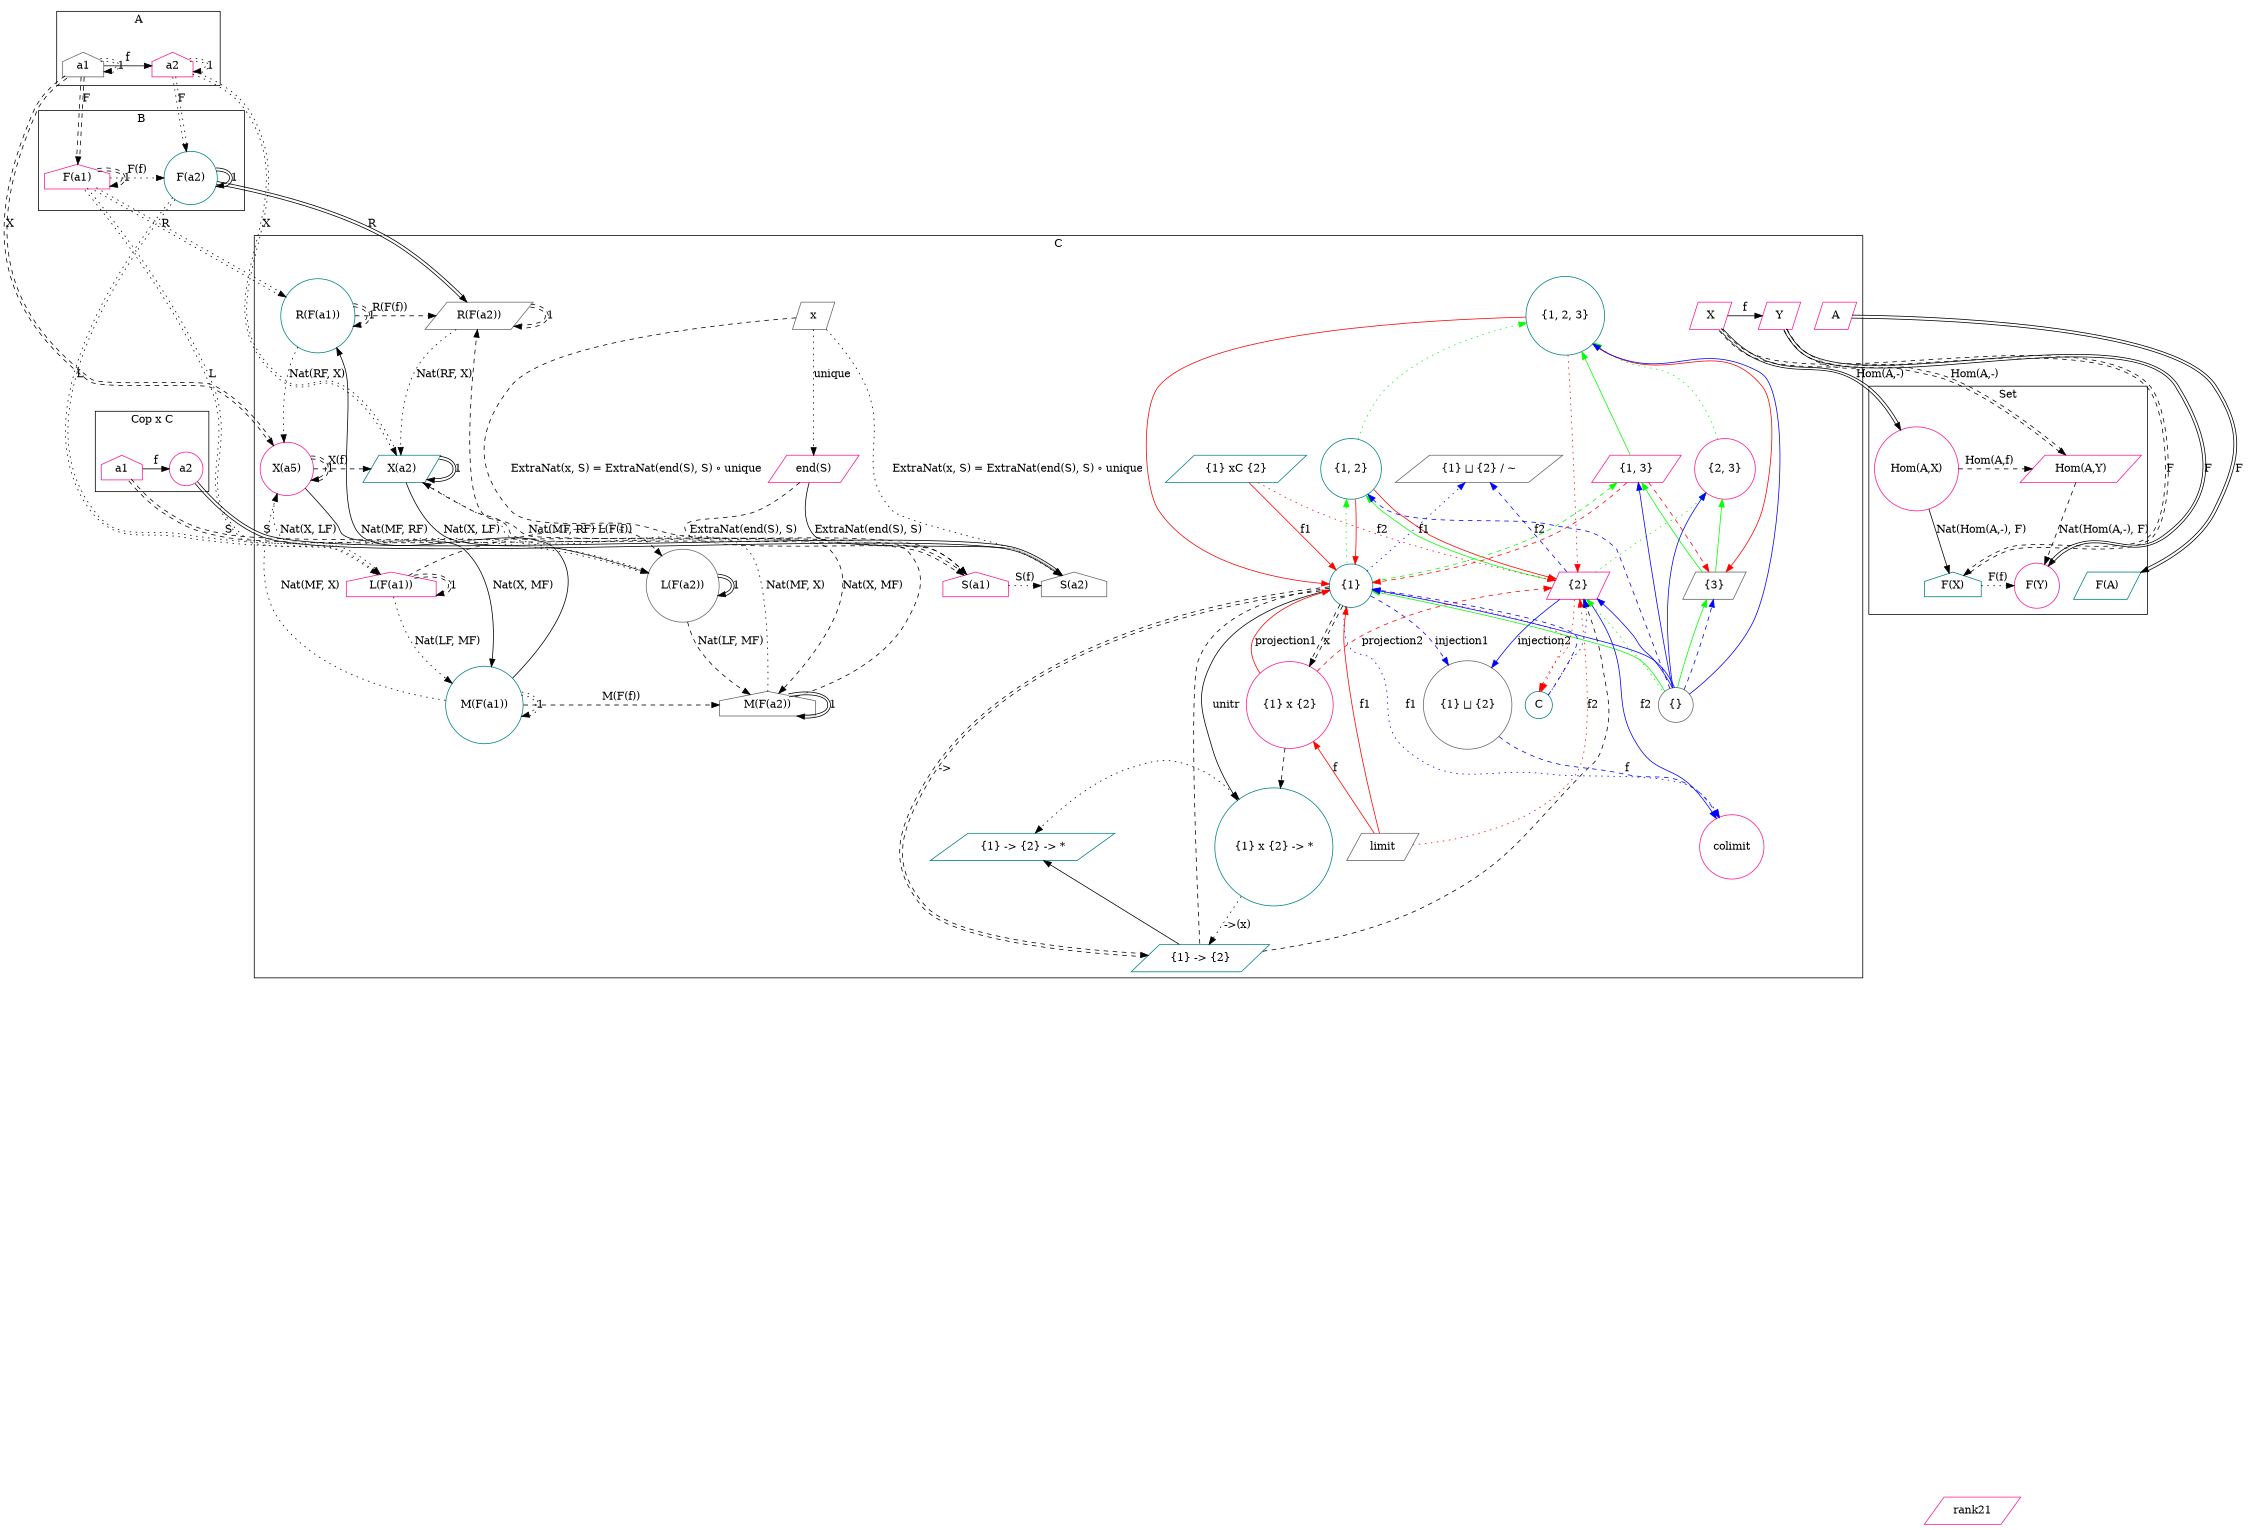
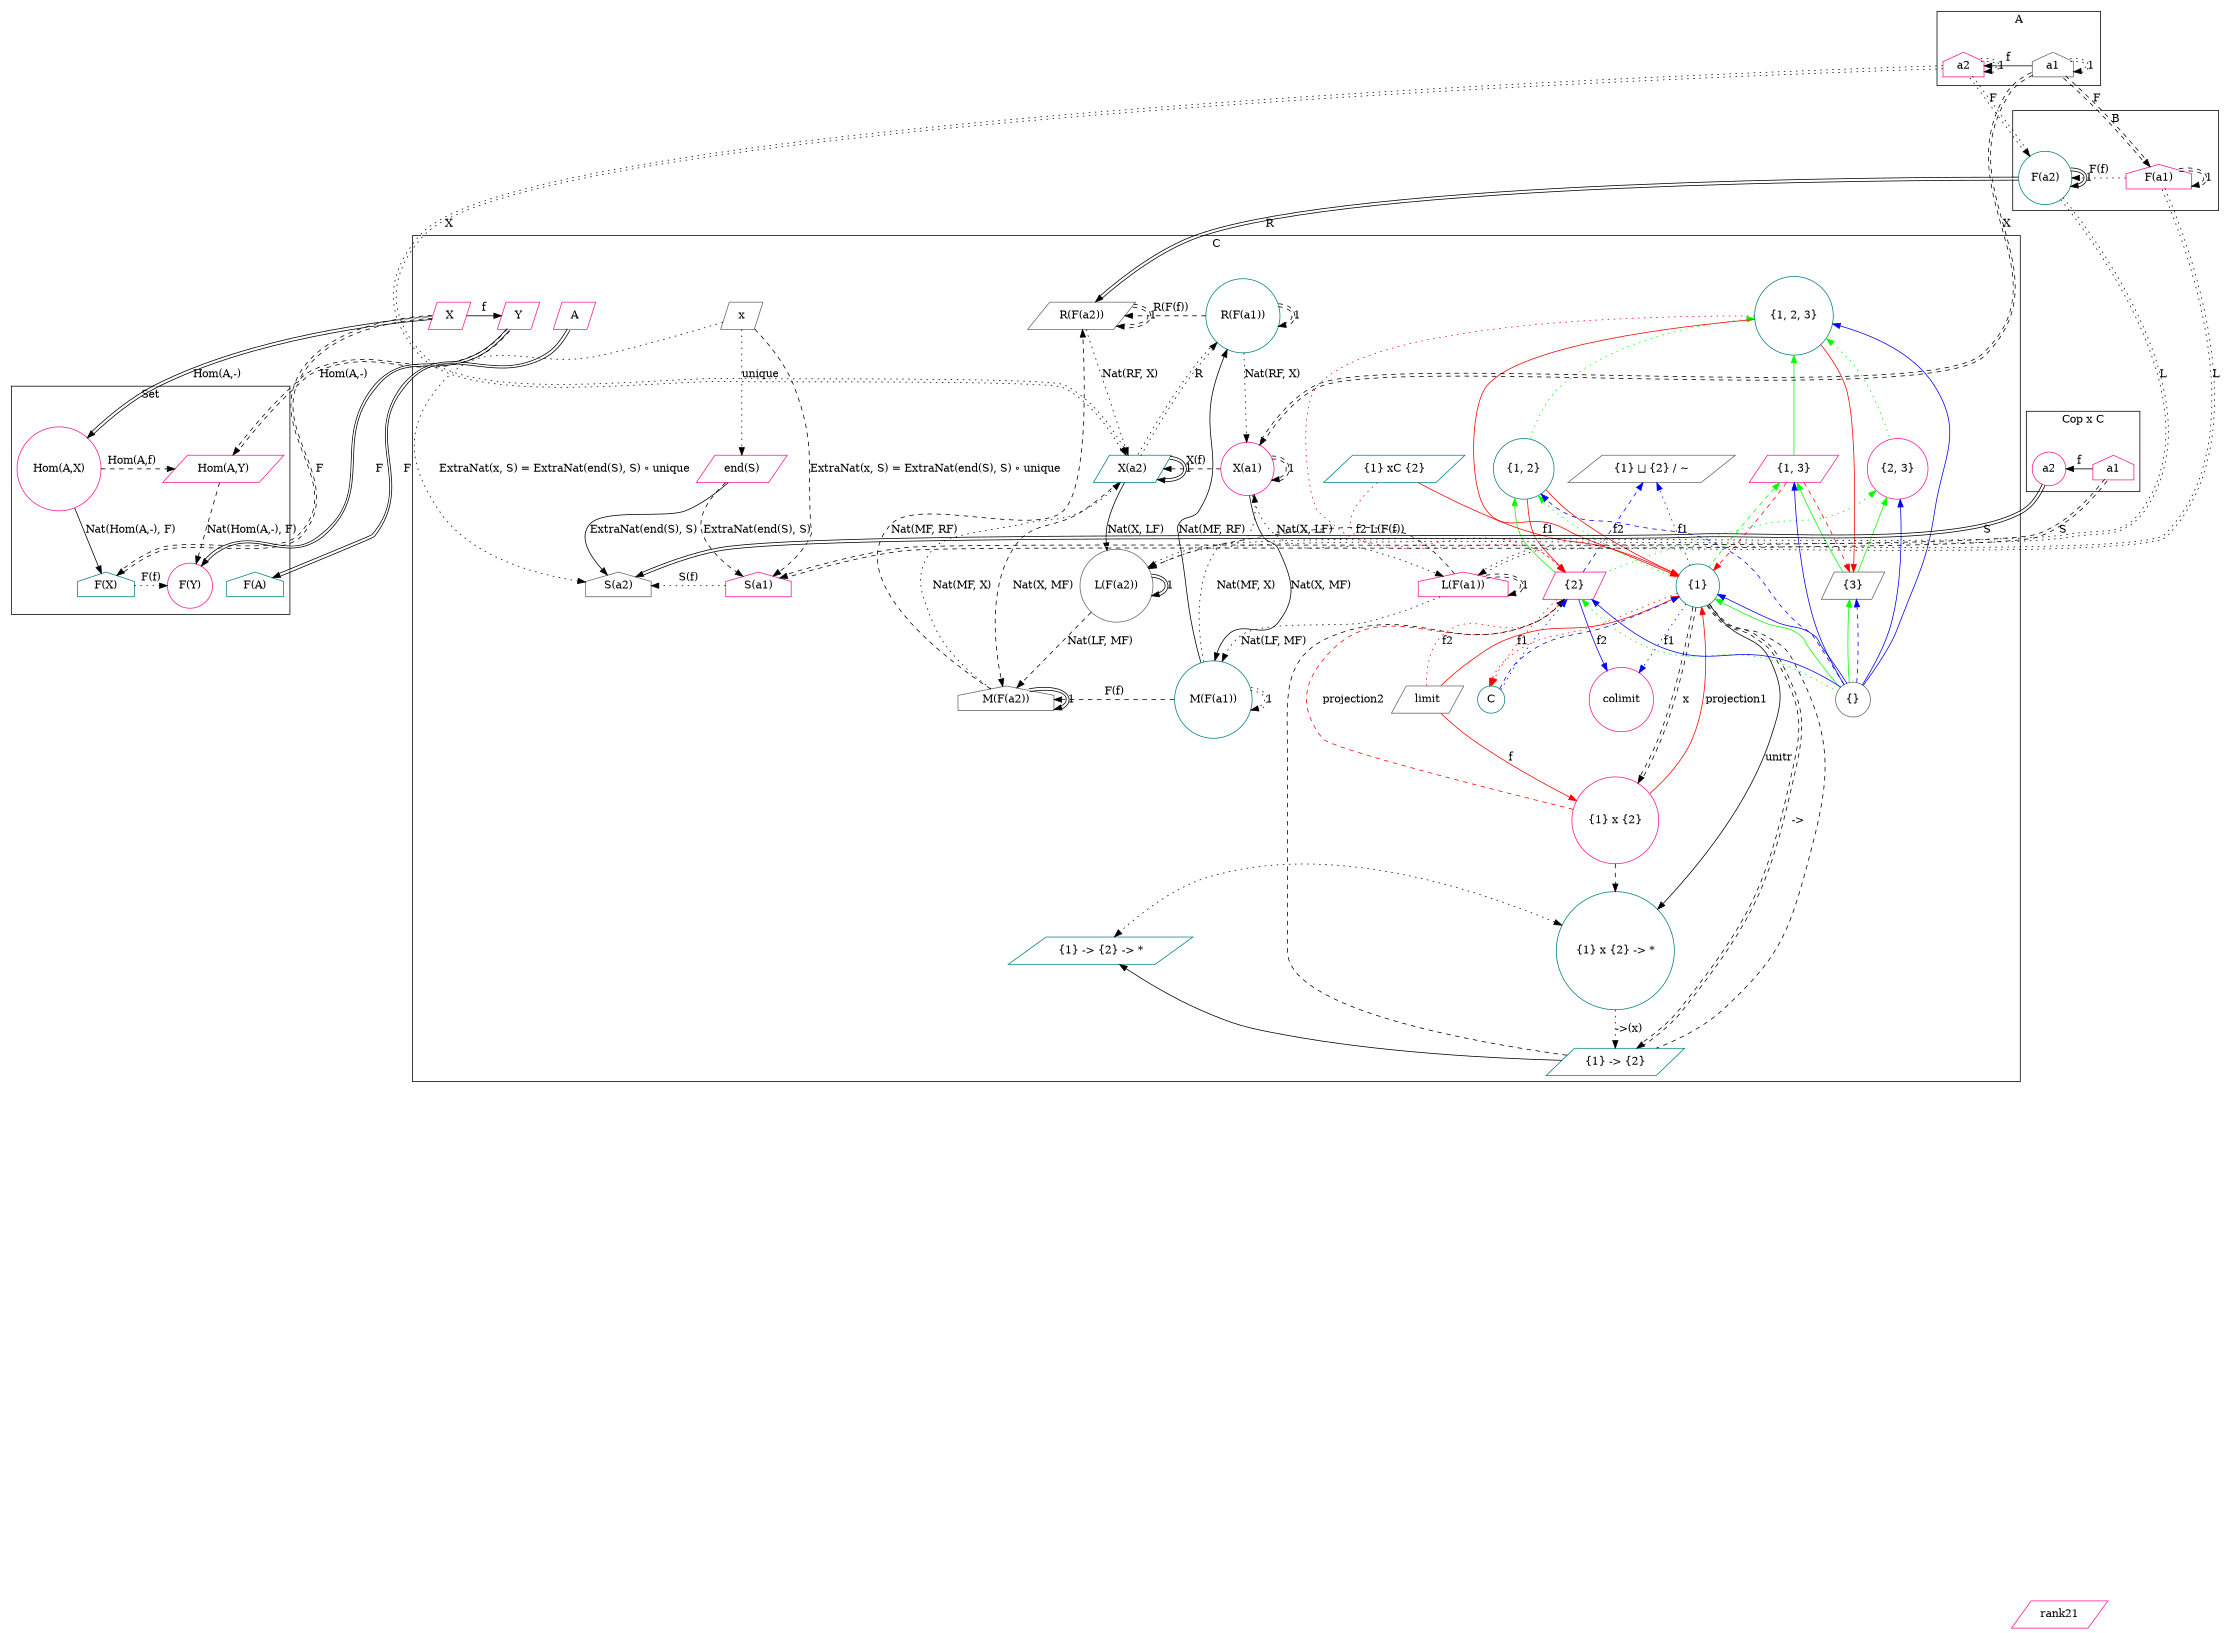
(187, 241) -> (1173, 400)
(287, 469) -> (1247, 469)
(2107, 586) -> (255, 586)
(621, 697) -> (1114, 692)
(1468, 705) -> none
